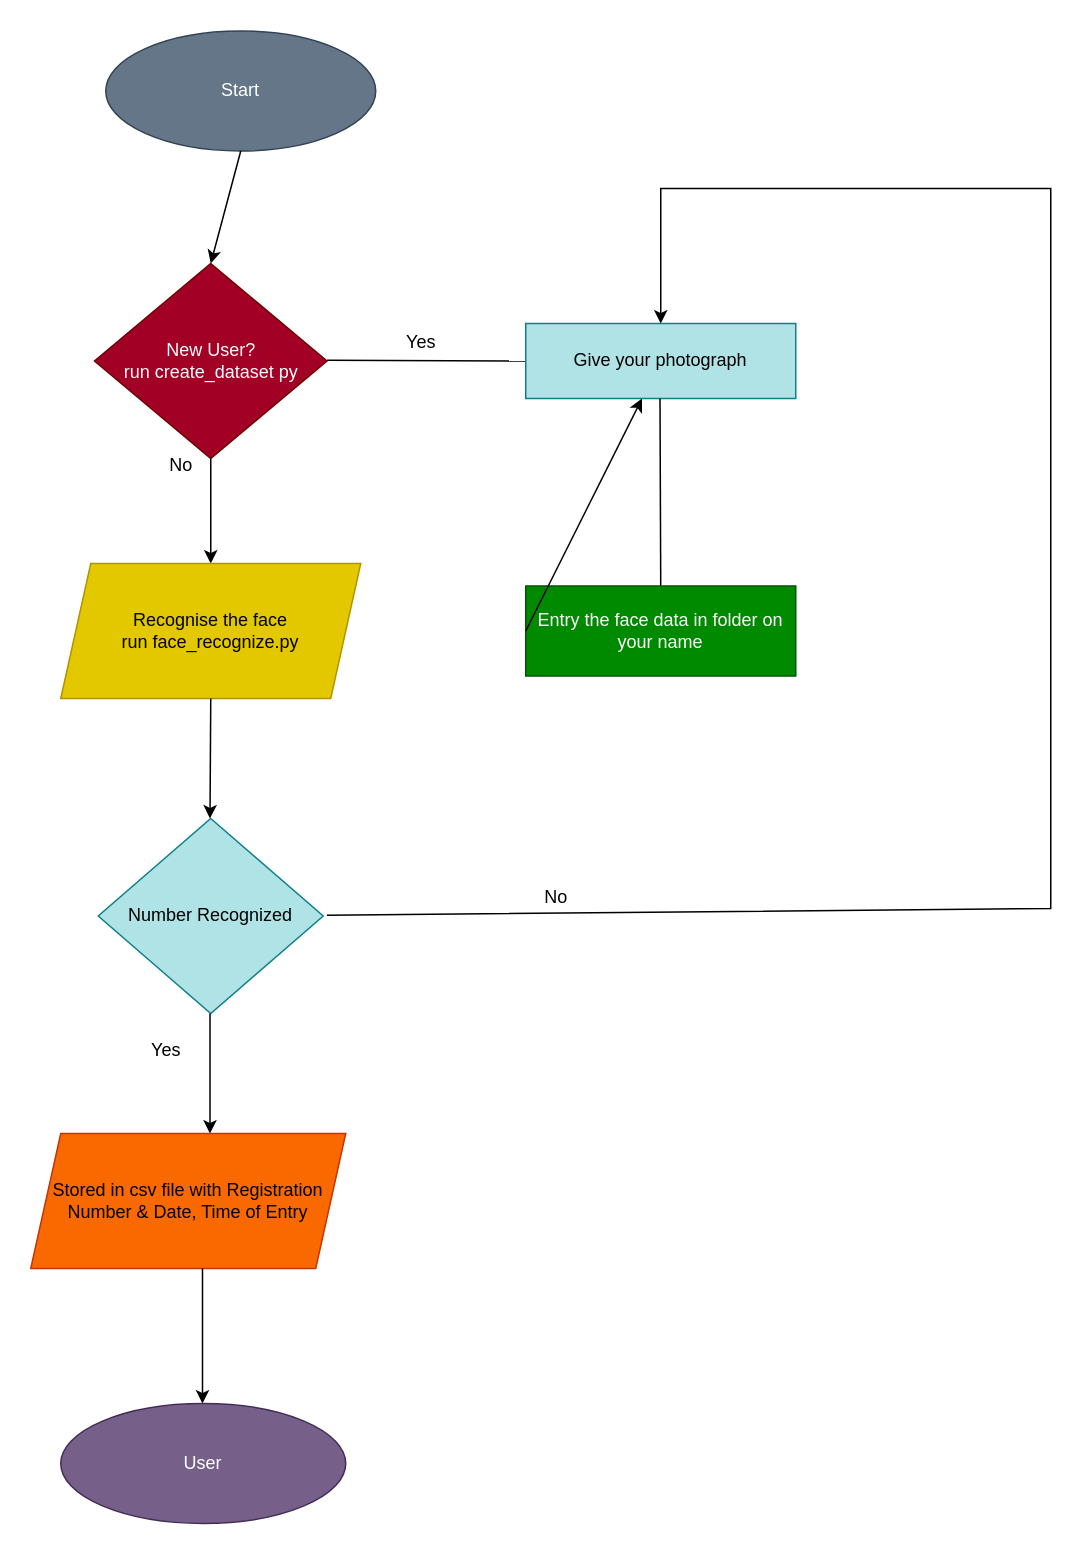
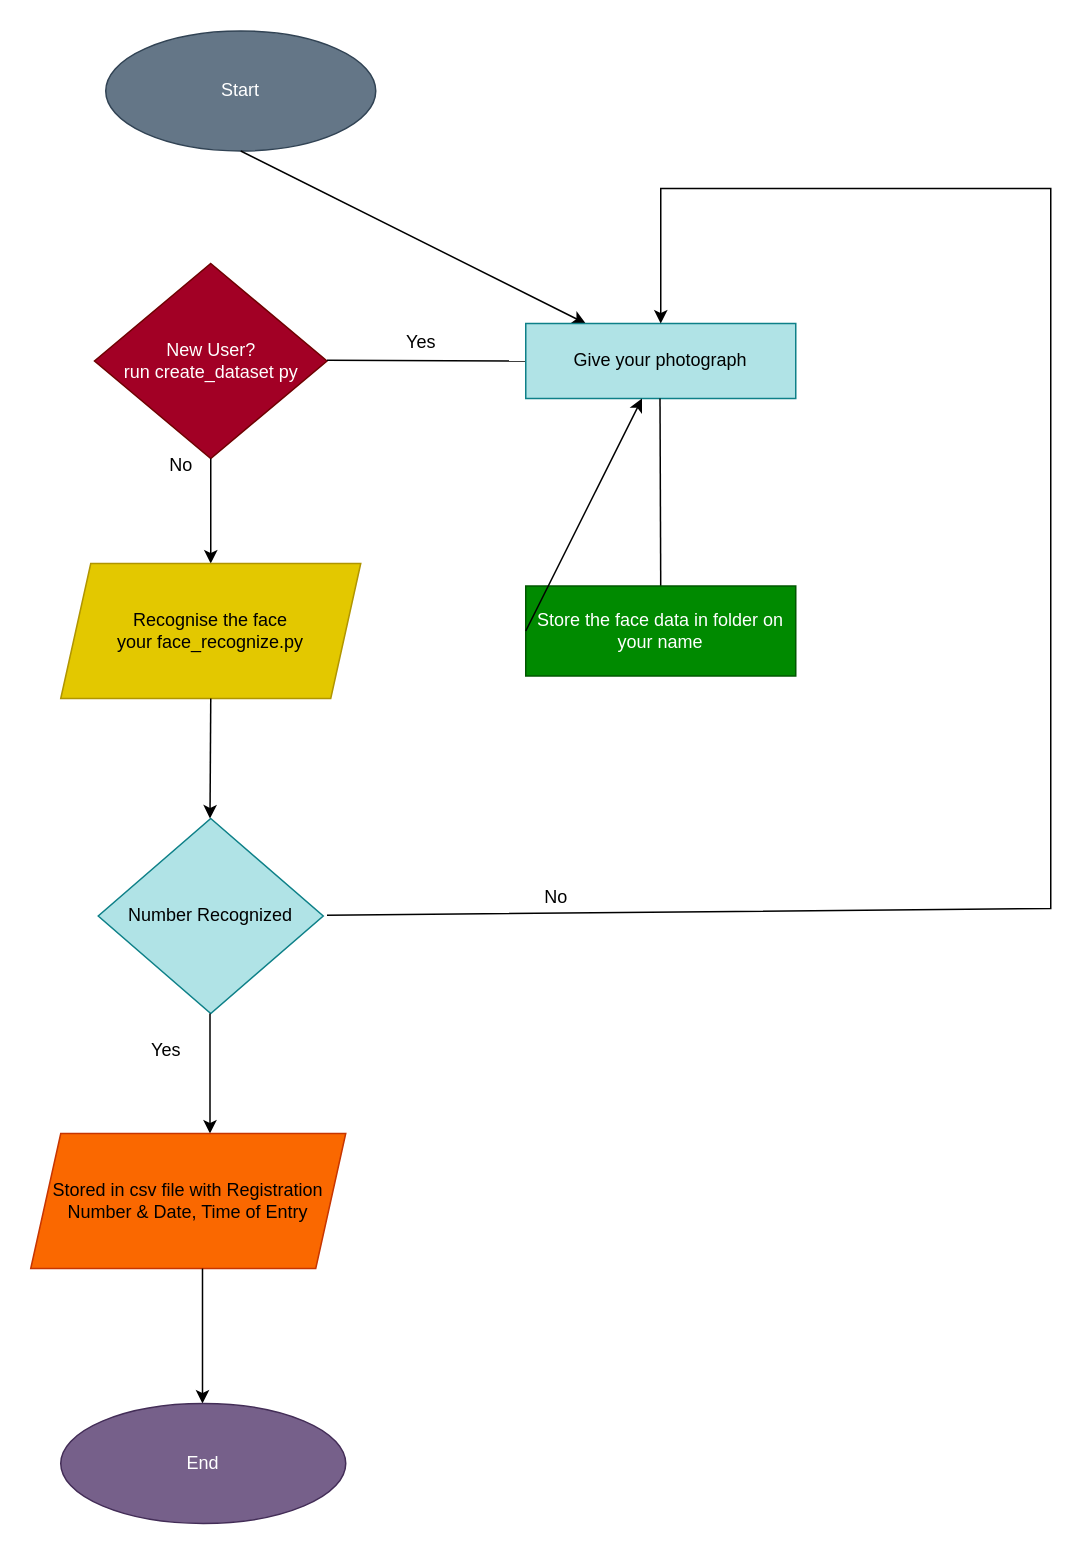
(227, 202) -> (409, 235)
(211, 631) -> (211, 631)
(661, 631) -> (661, 631)
(203, 1463) -> (203, 1463)
